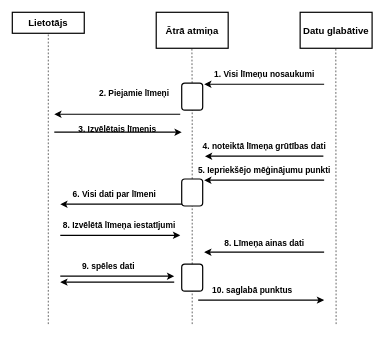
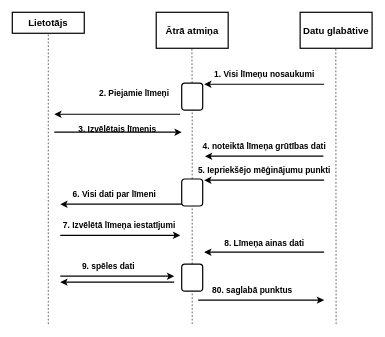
(119, 225) -> (119, 225)
(253, 290) -> (253, 290)
